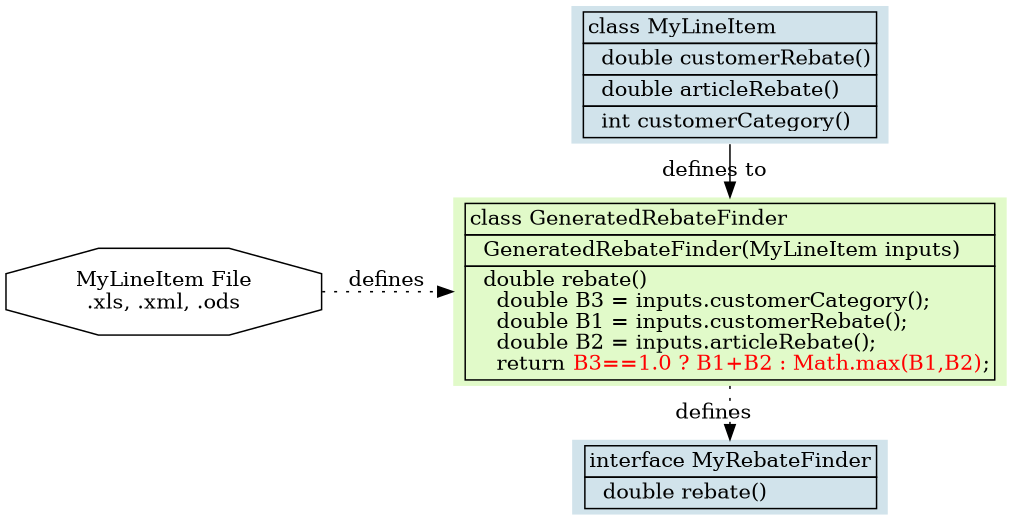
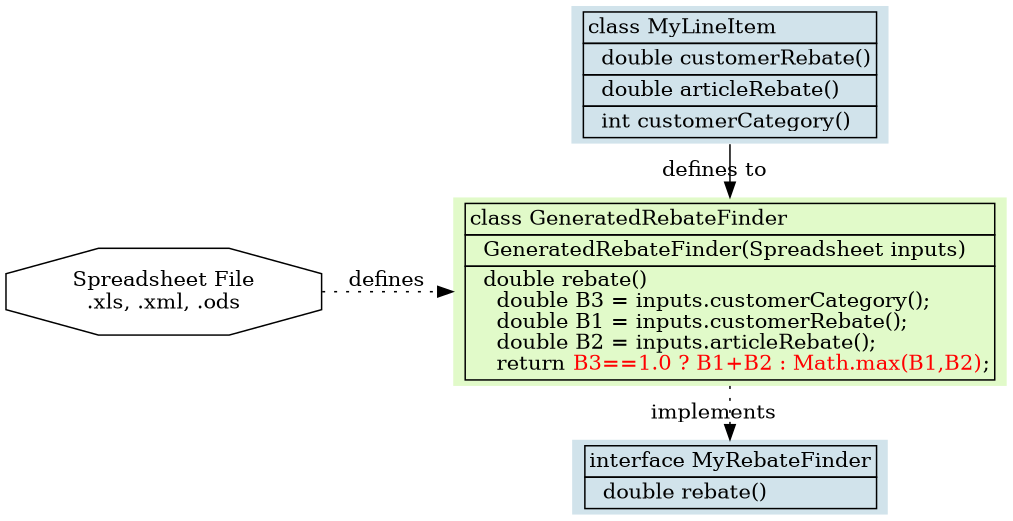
(715, 250) -> (718, 250)
(164, 292) -> (164, 292)
(714, 413) -> (714, 413)
